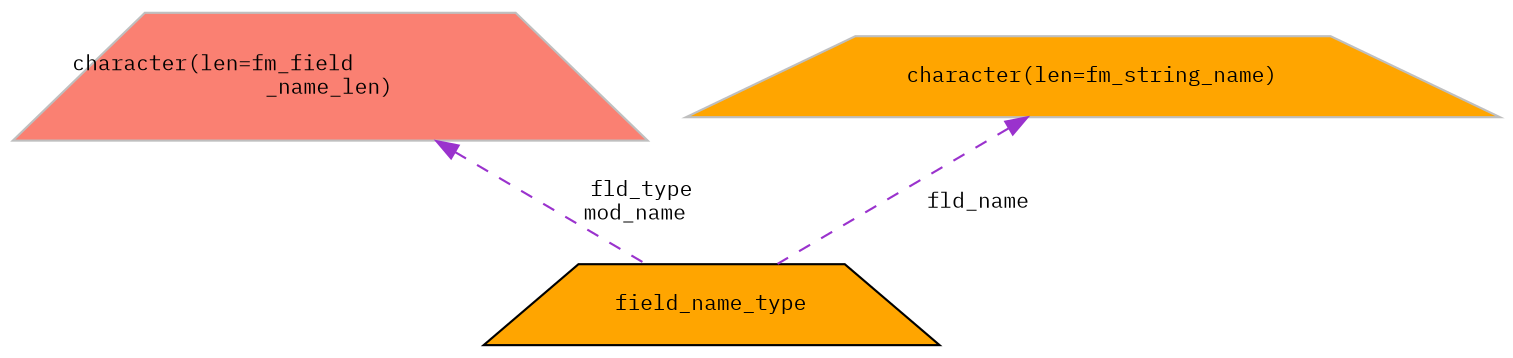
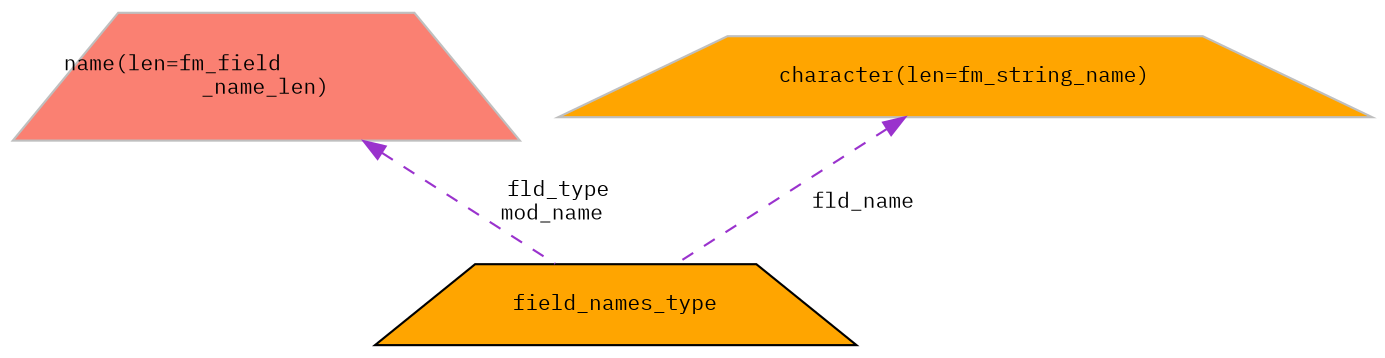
(330, 77) -> (266, 77)
(712, 305) -> (616, 305)
